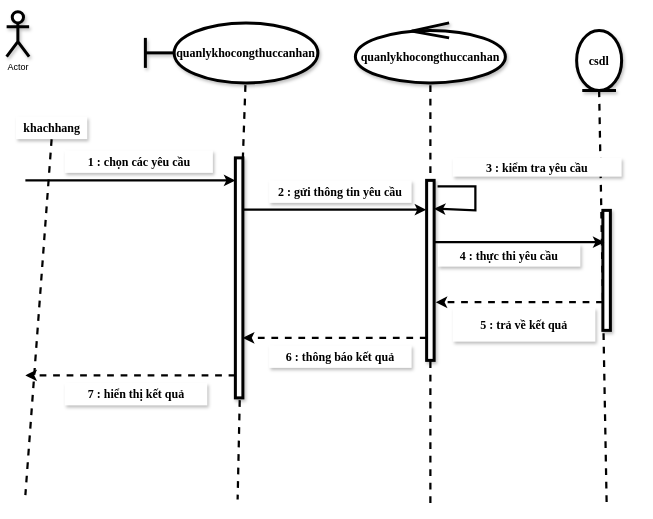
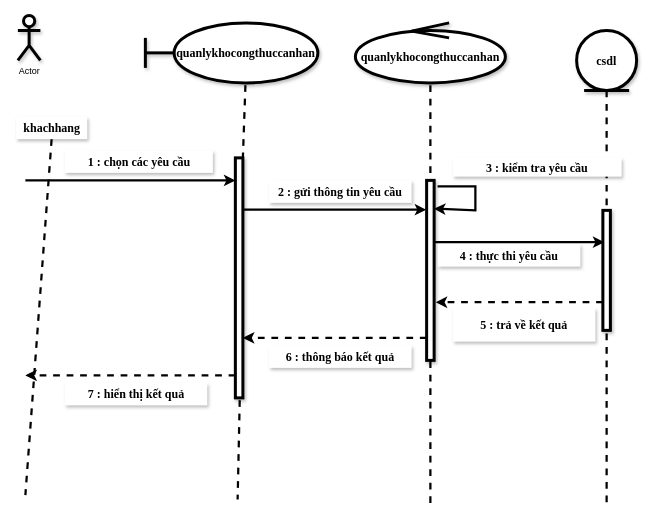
(18, 34) -> (29, 38)
(599, 60) -> (606, 60)
